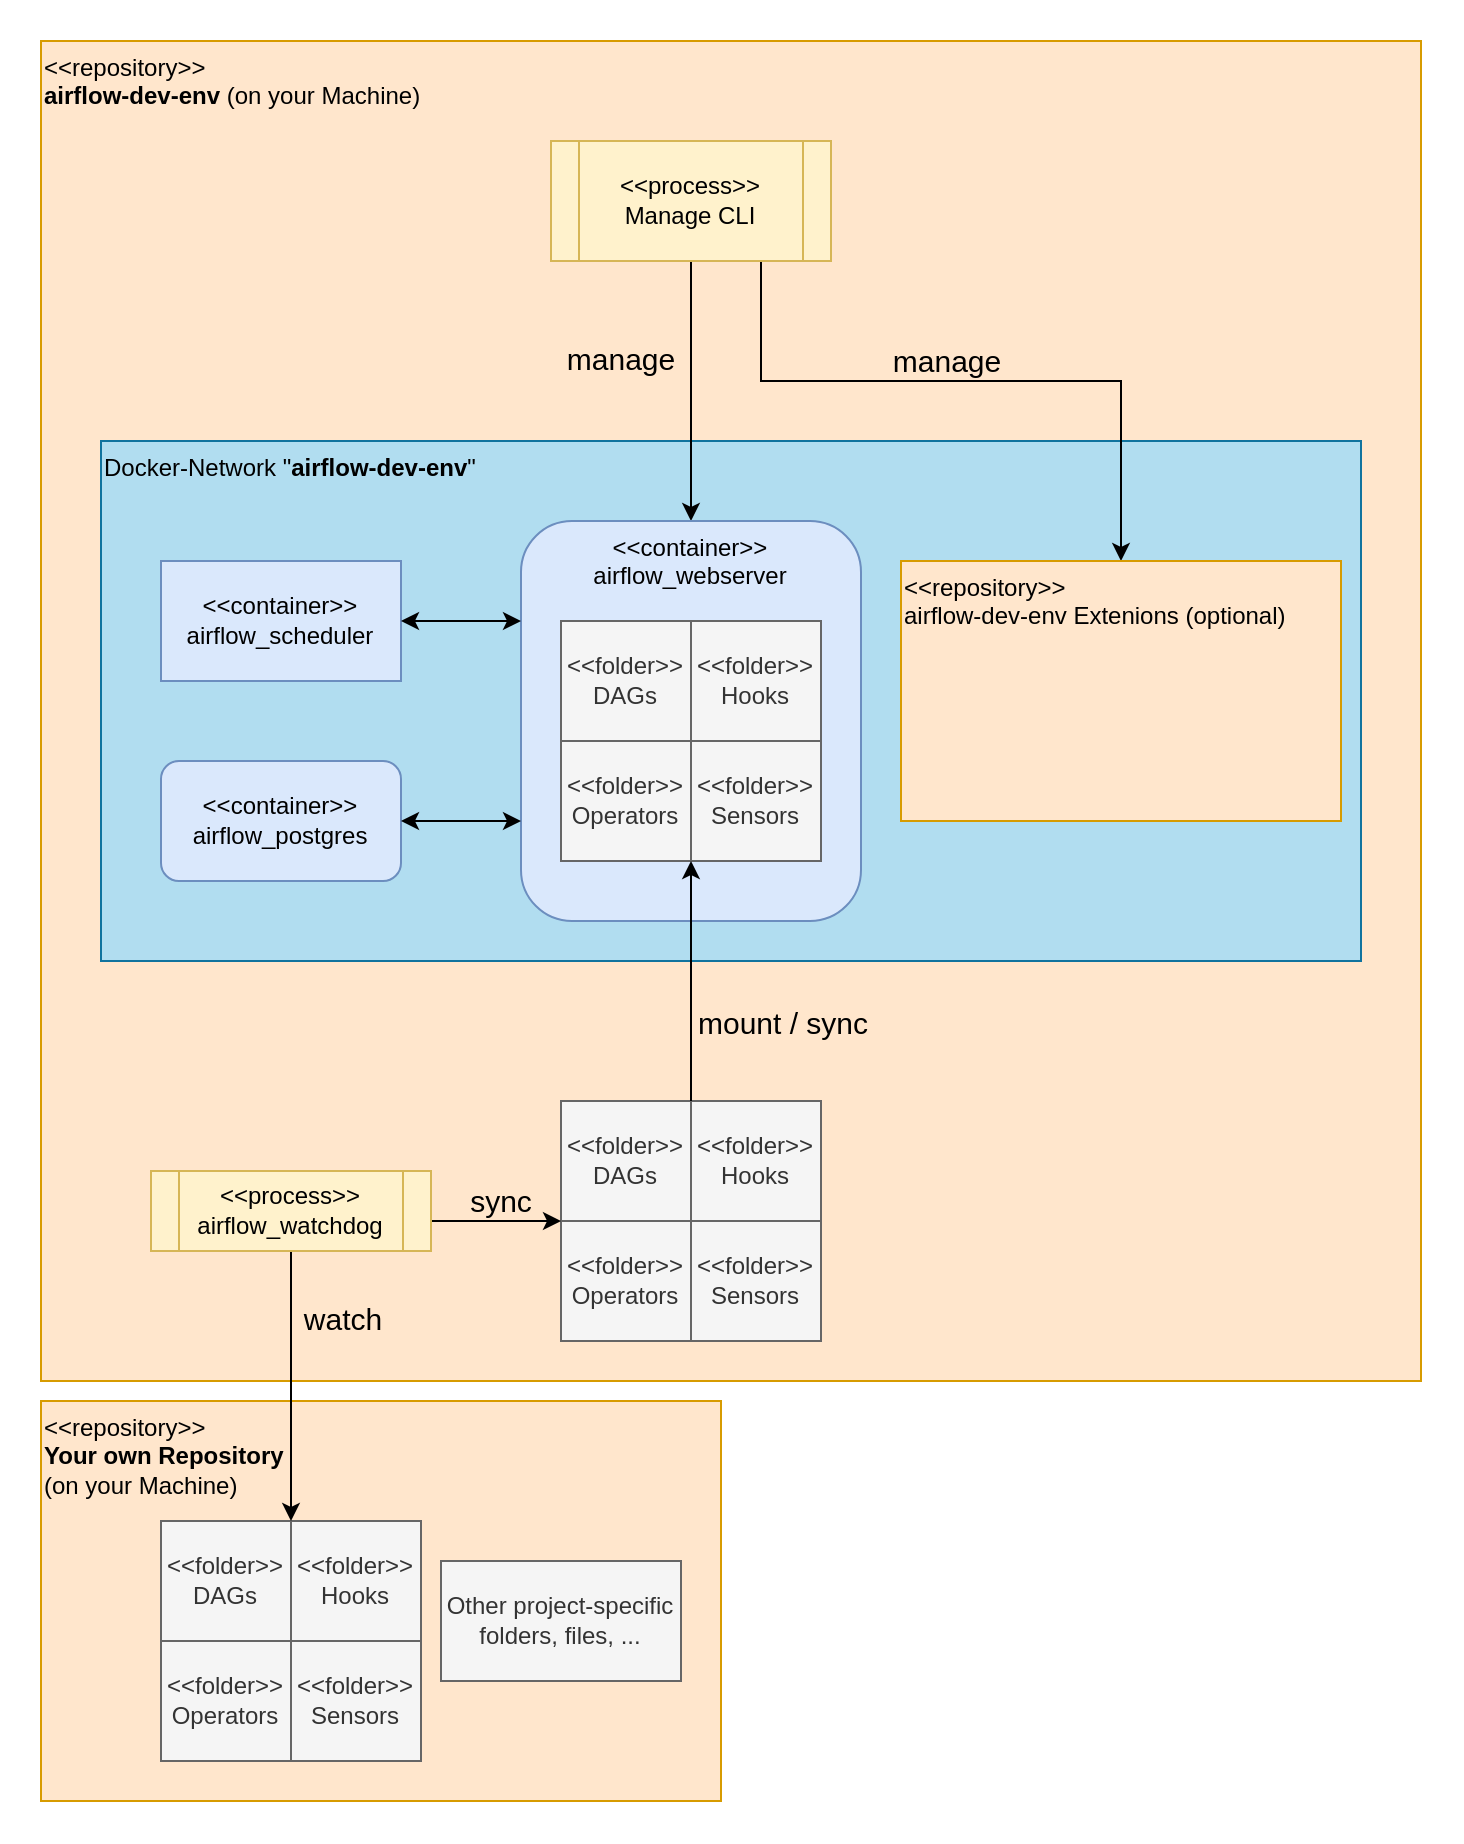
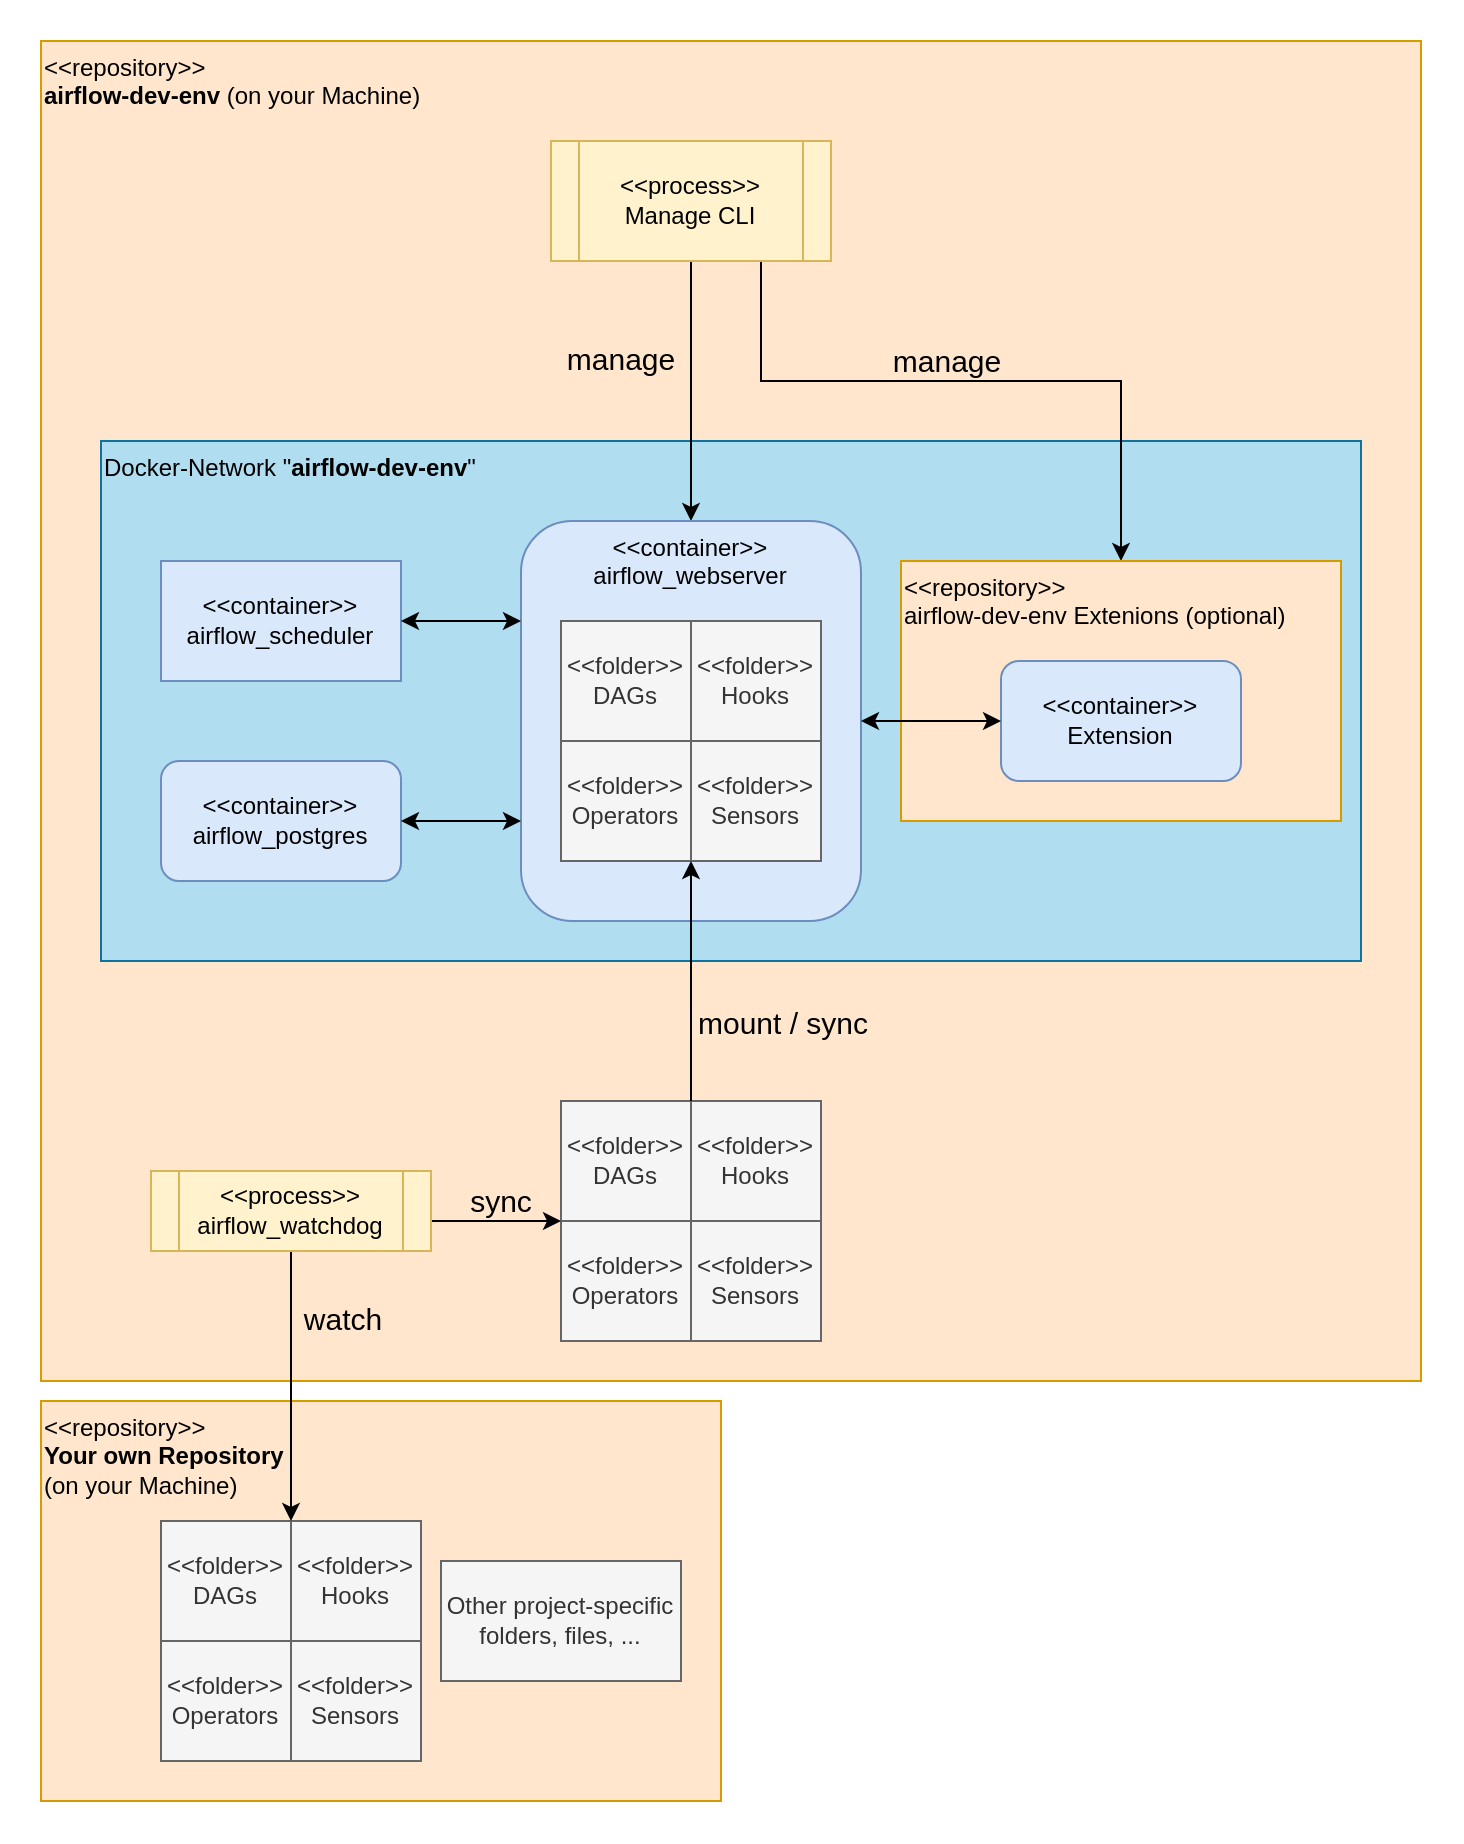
none -> (931, 721)
none -> (1121, 721)
